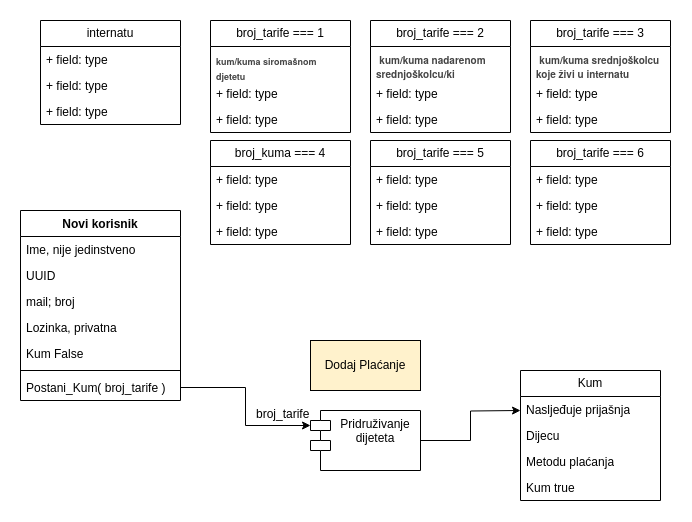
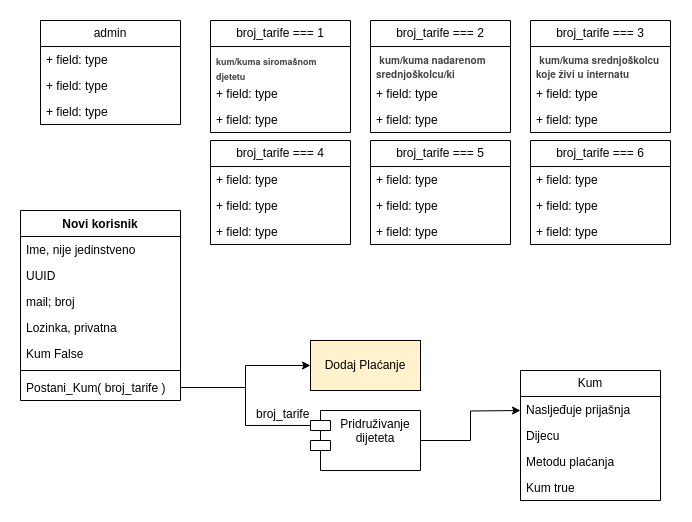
(111, 34) -> (111, 34)
(281, 154) -> (281, 154)
none -> (264, 366)
(302, 426) -> (304, 426)
